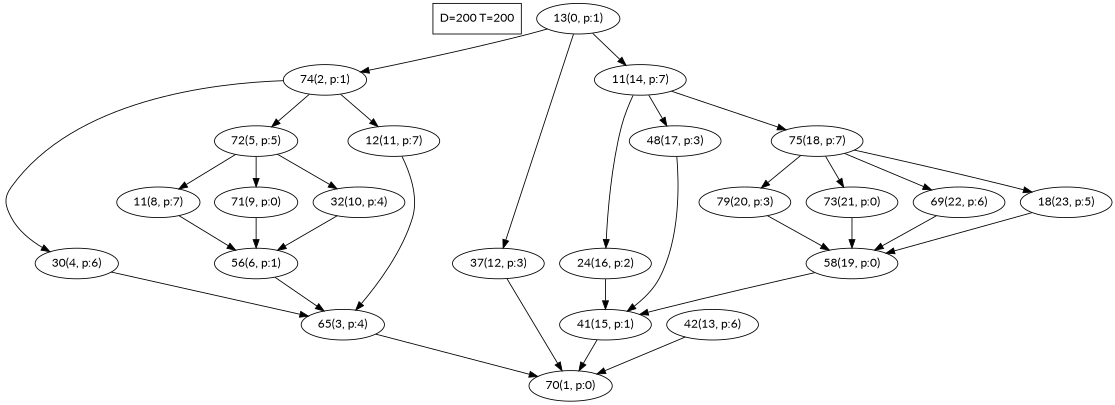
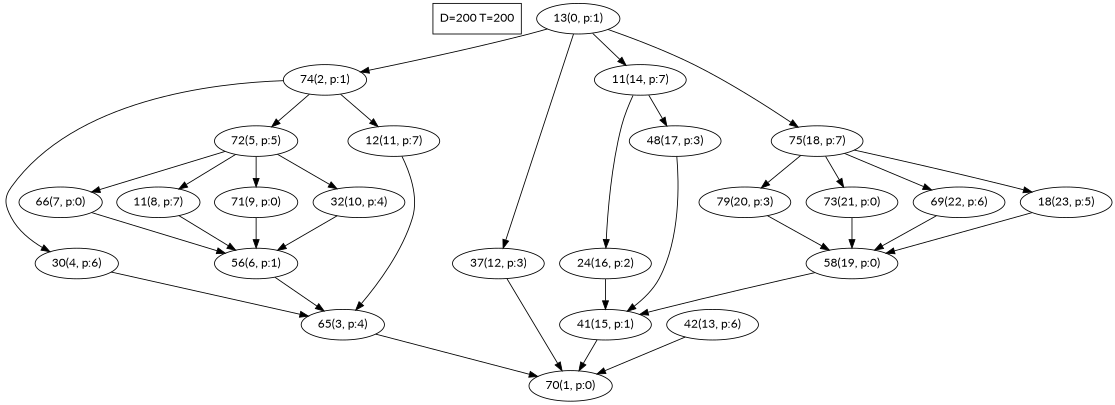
(725, 109) -> (703, 69)
none -> (61, 202)
